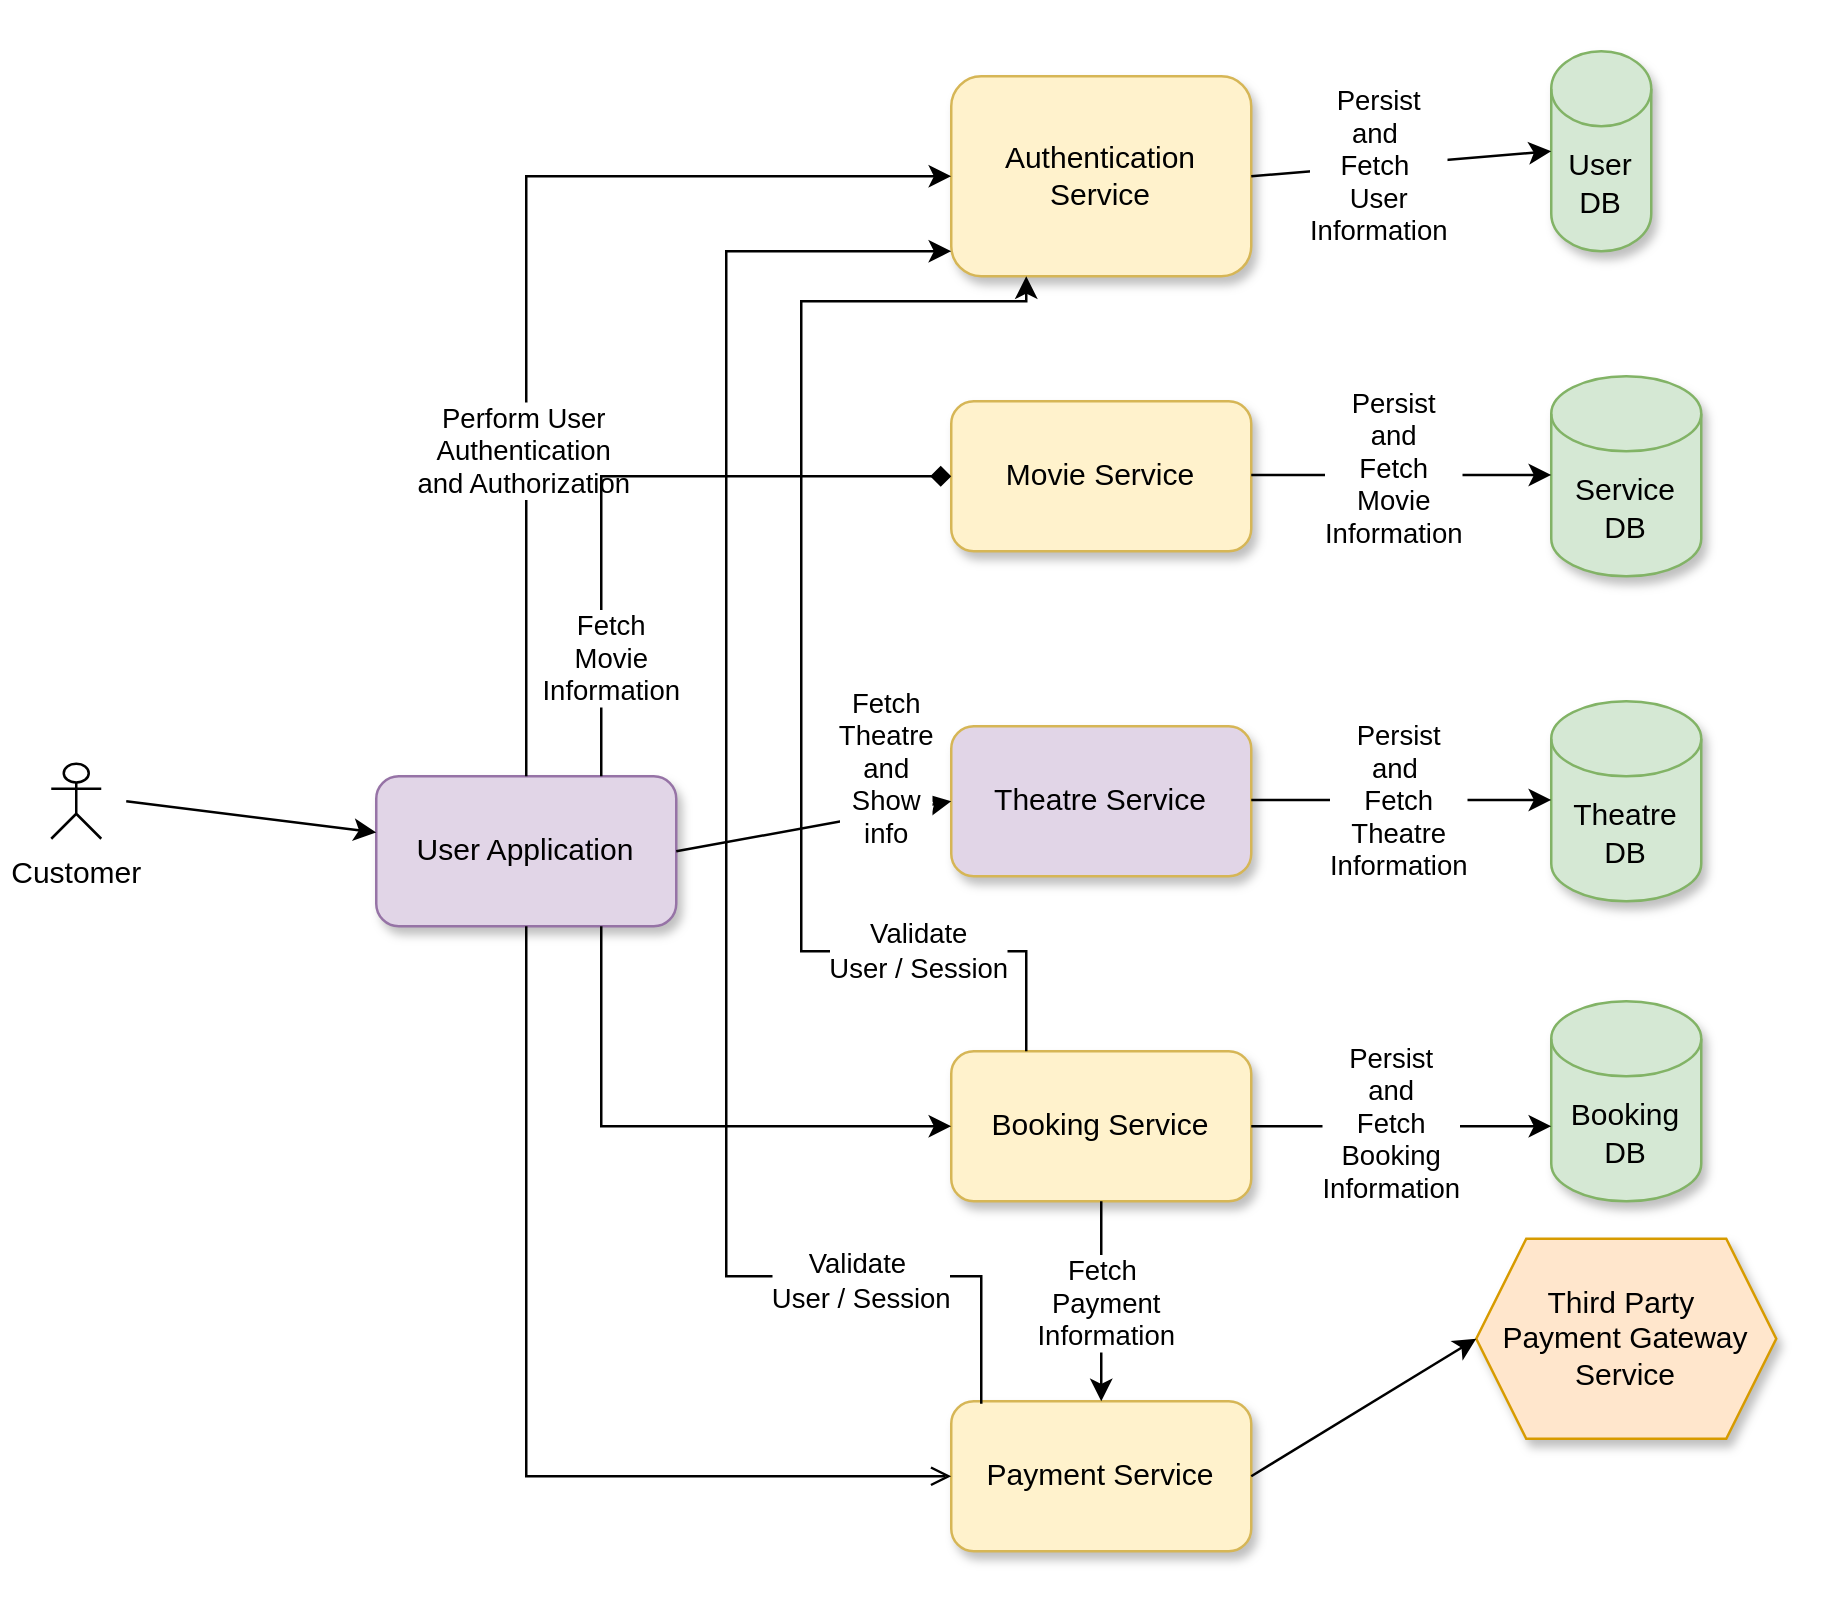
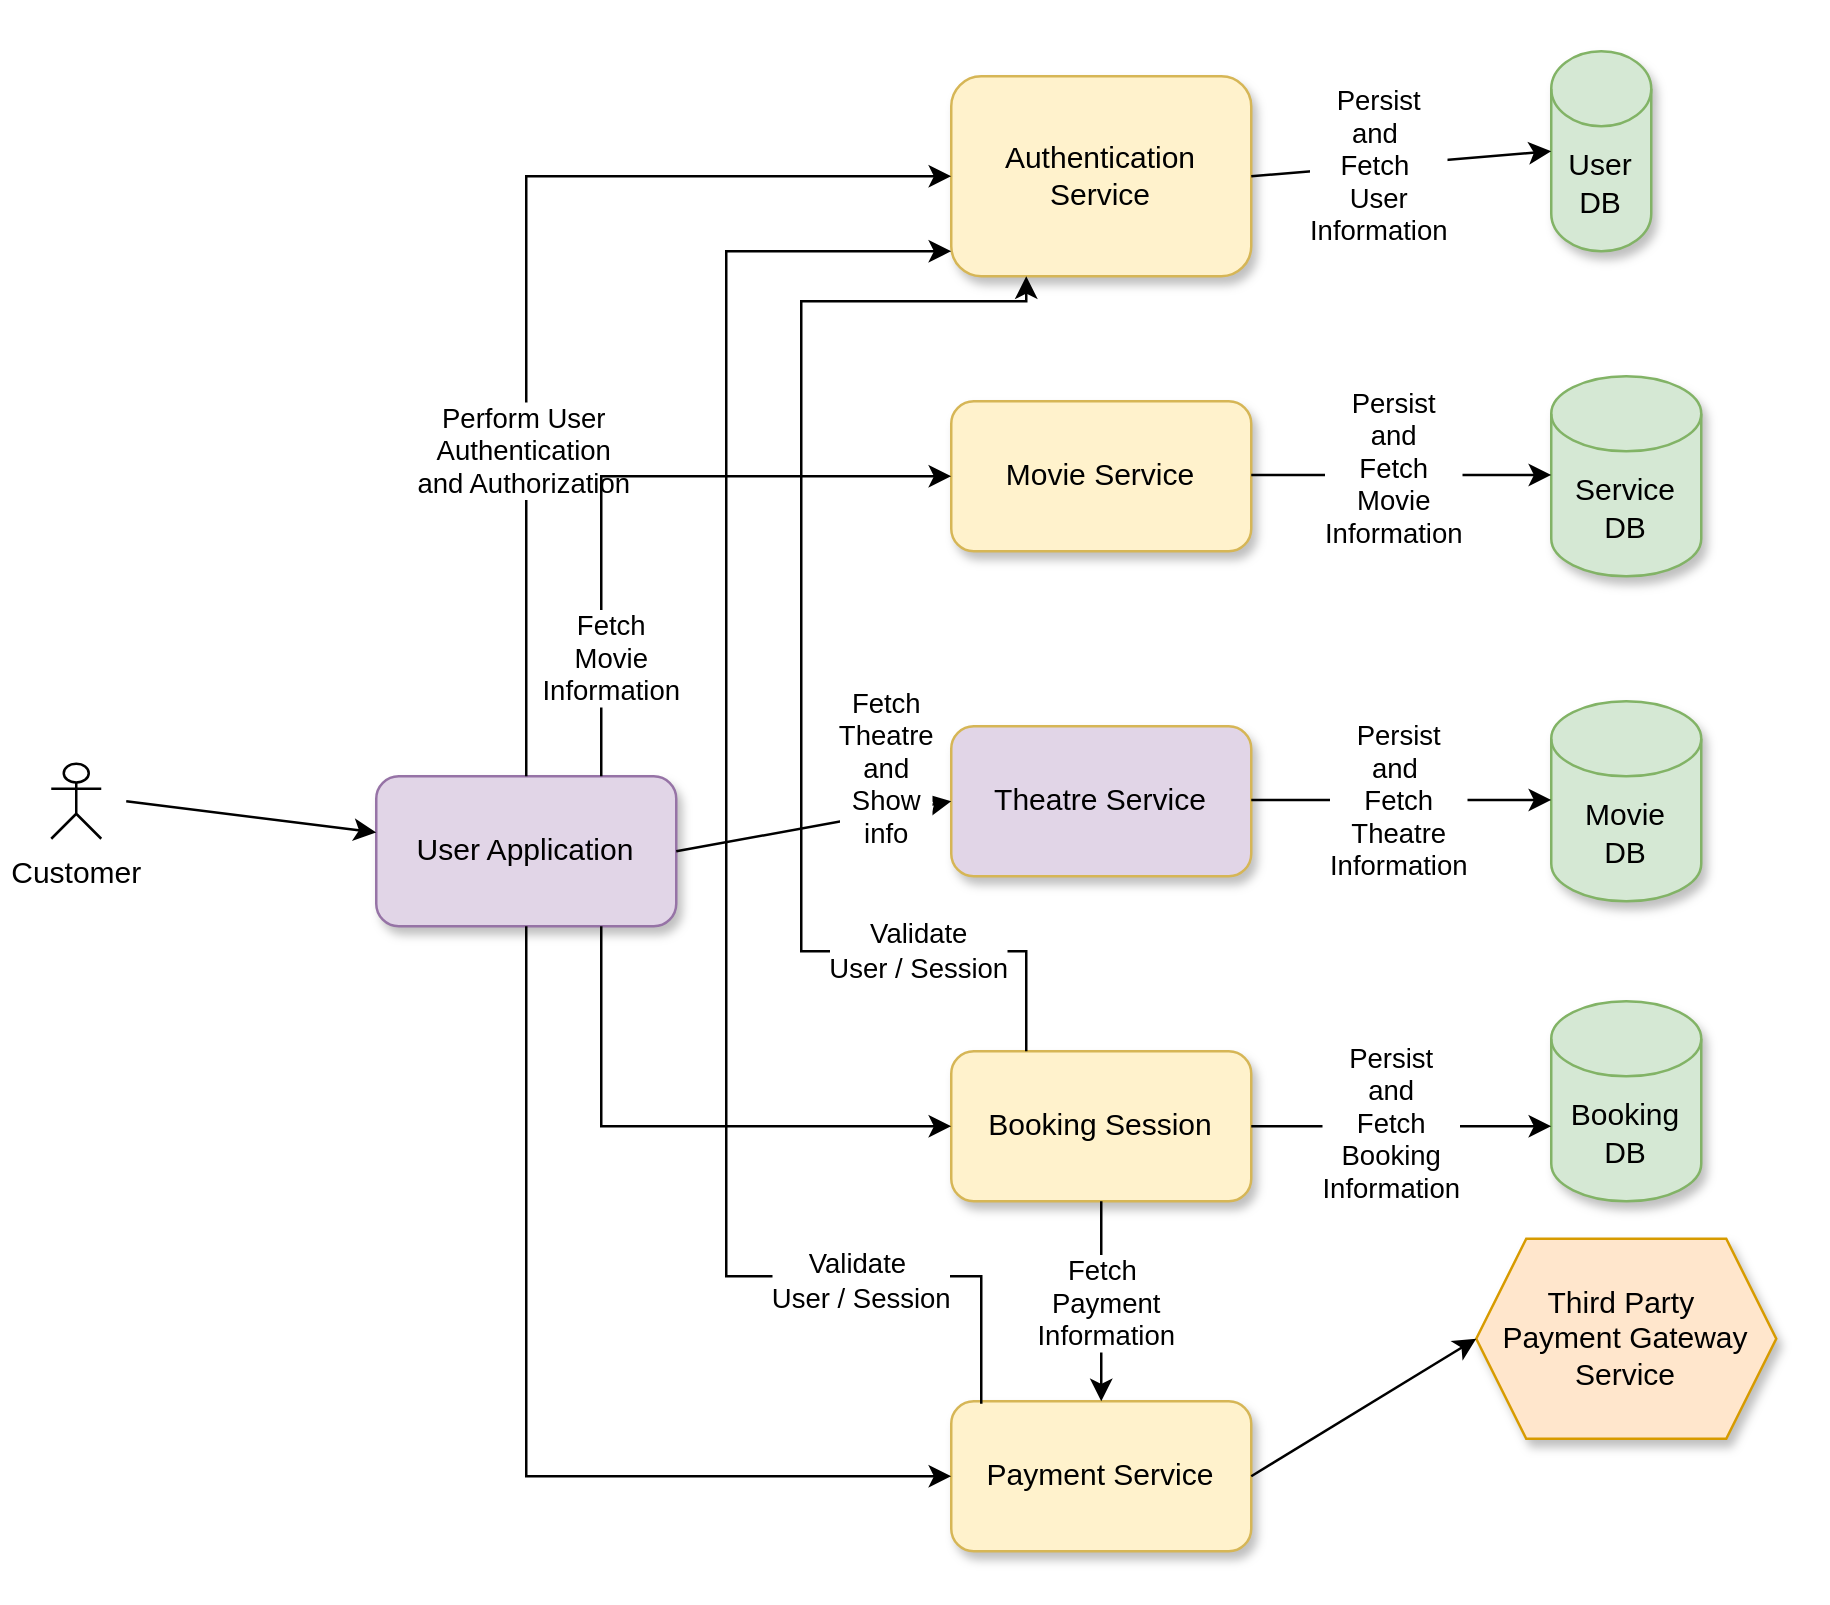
(931, 476) -> (932, 476)
(1626, 834) -> (1626, 834)
(1101, 1126) -> (1101, 1126)
(937, 1476) -> (933, 1476)
